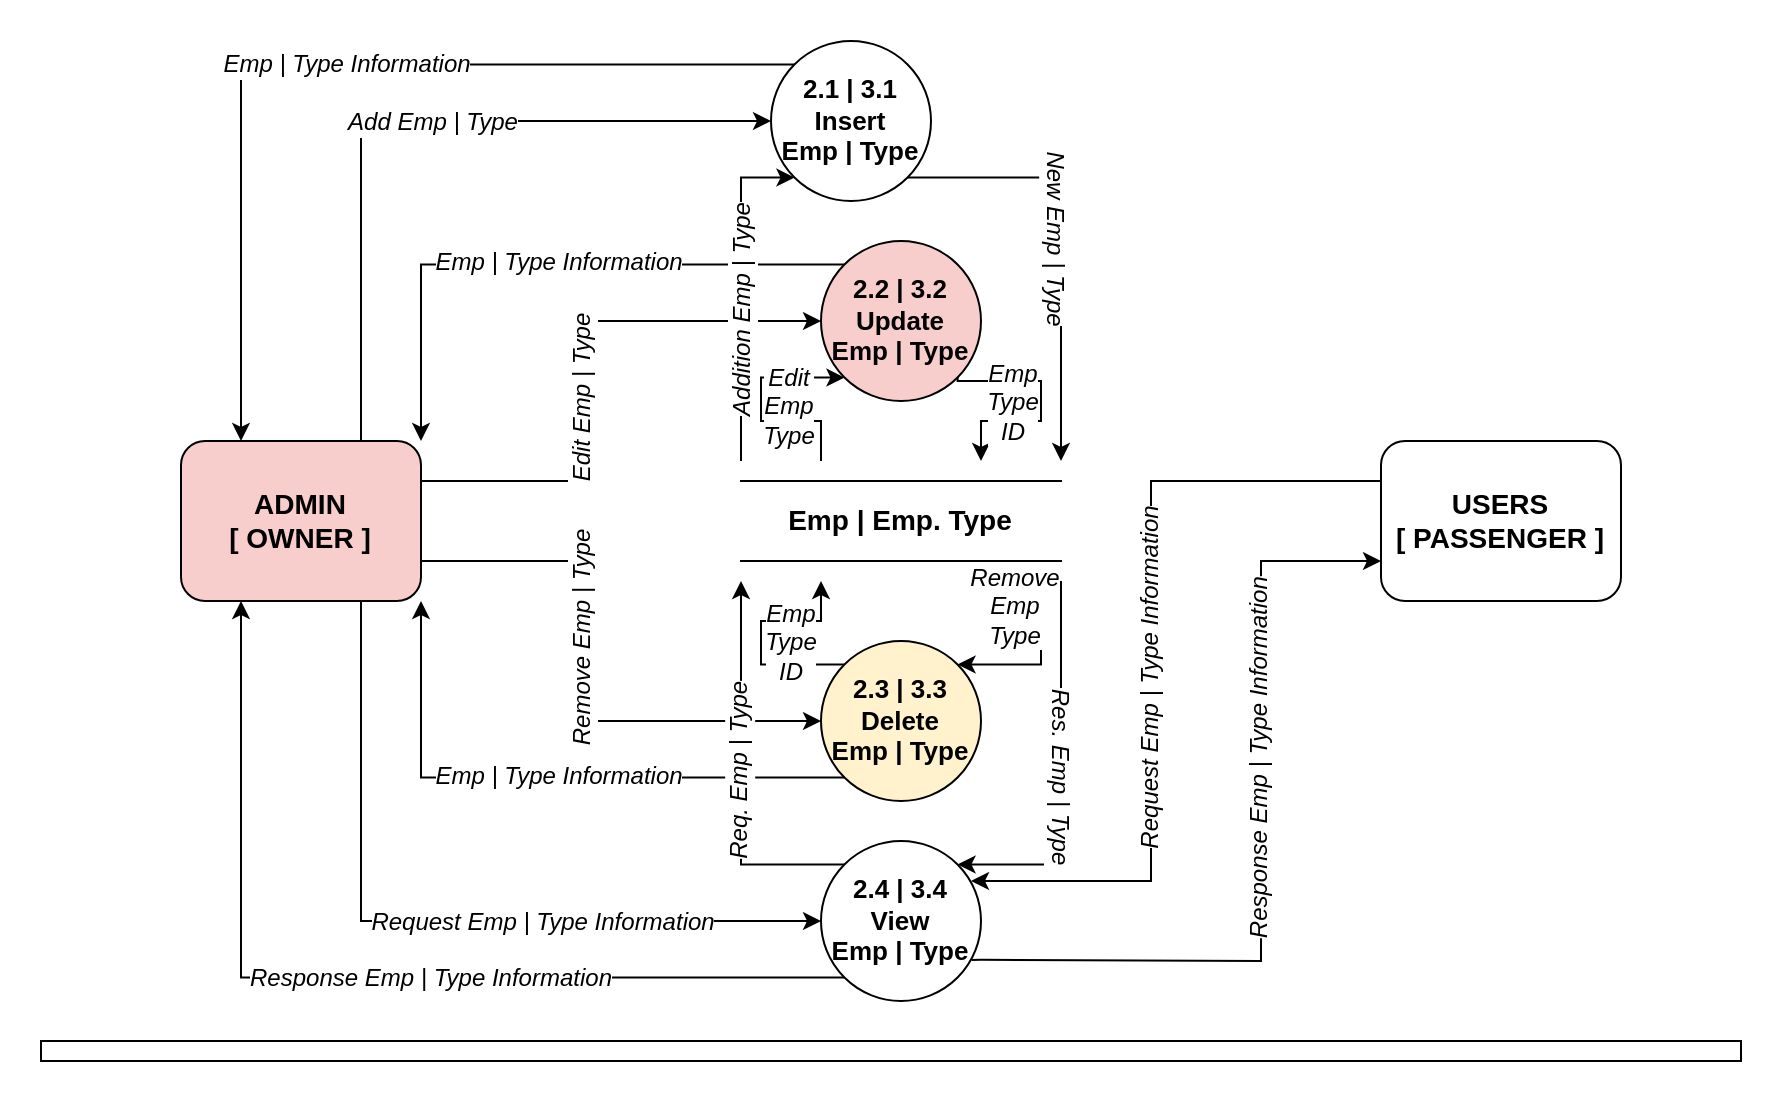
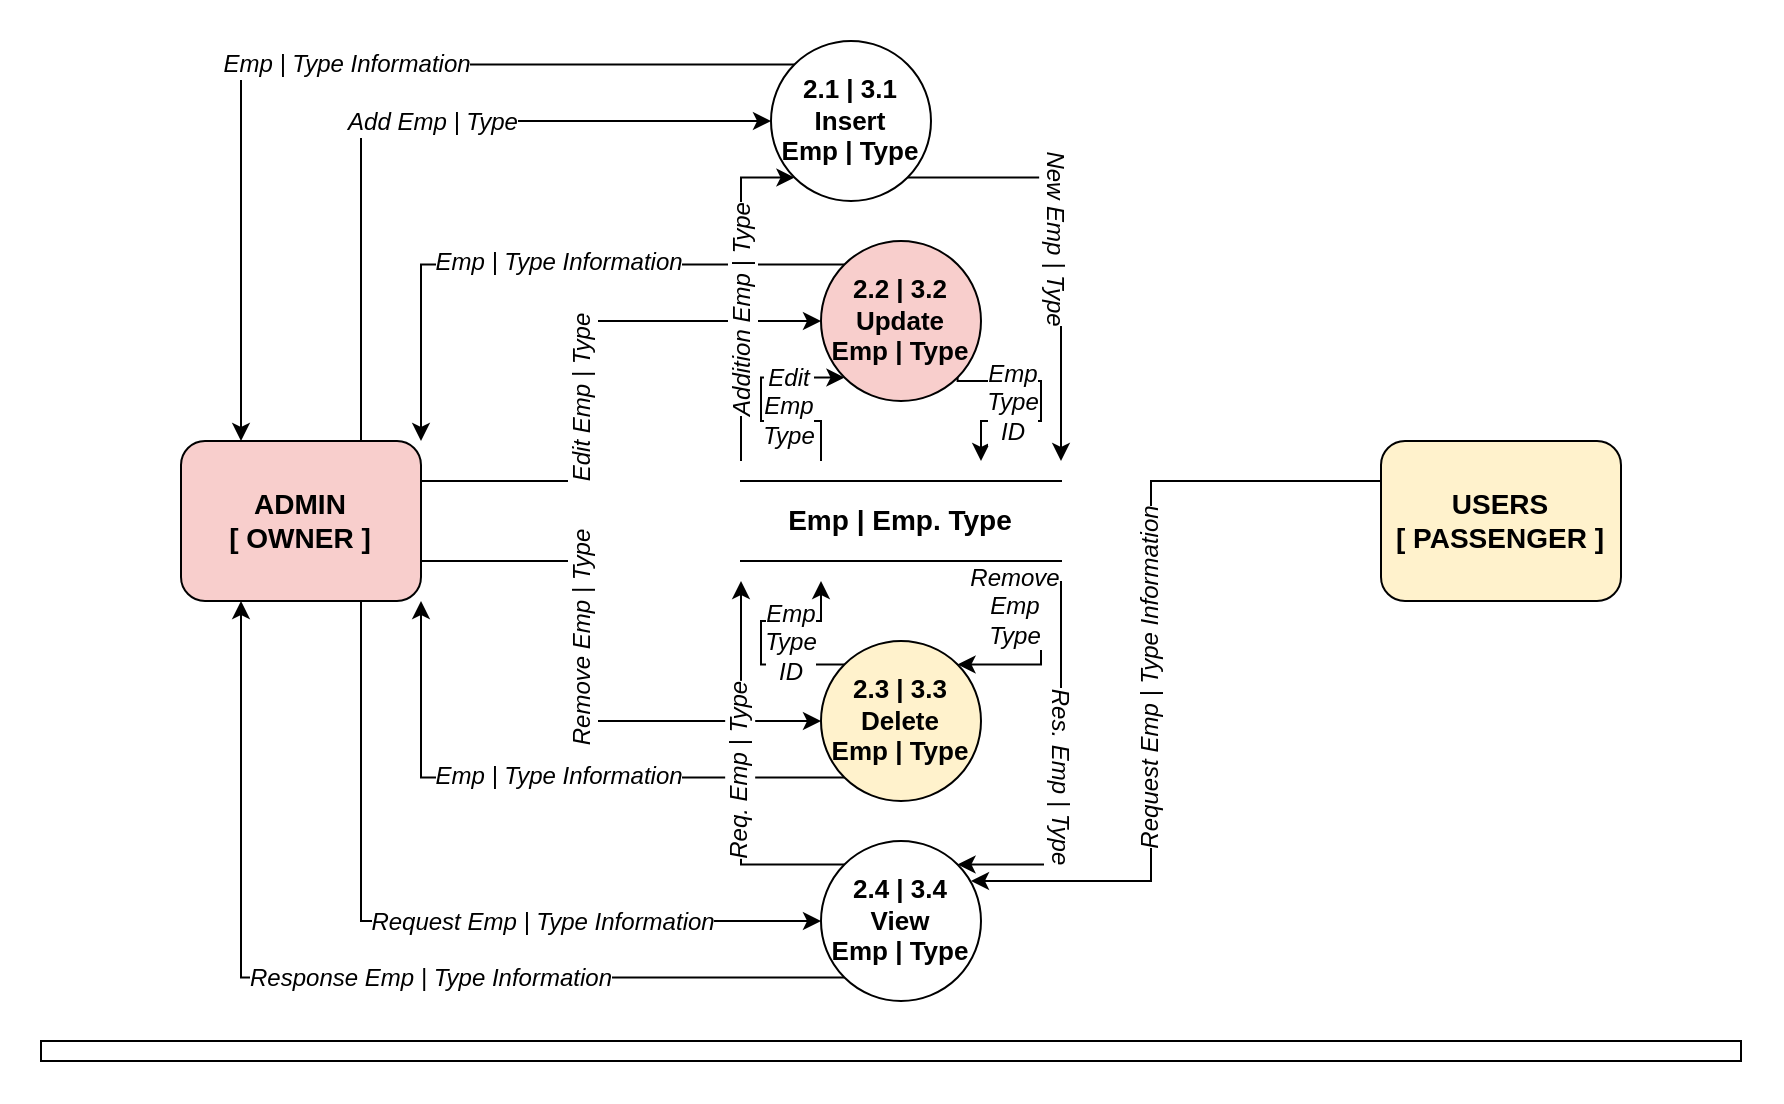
(1501, 521) -> (1501, 521)
(1188, 961) -> none
